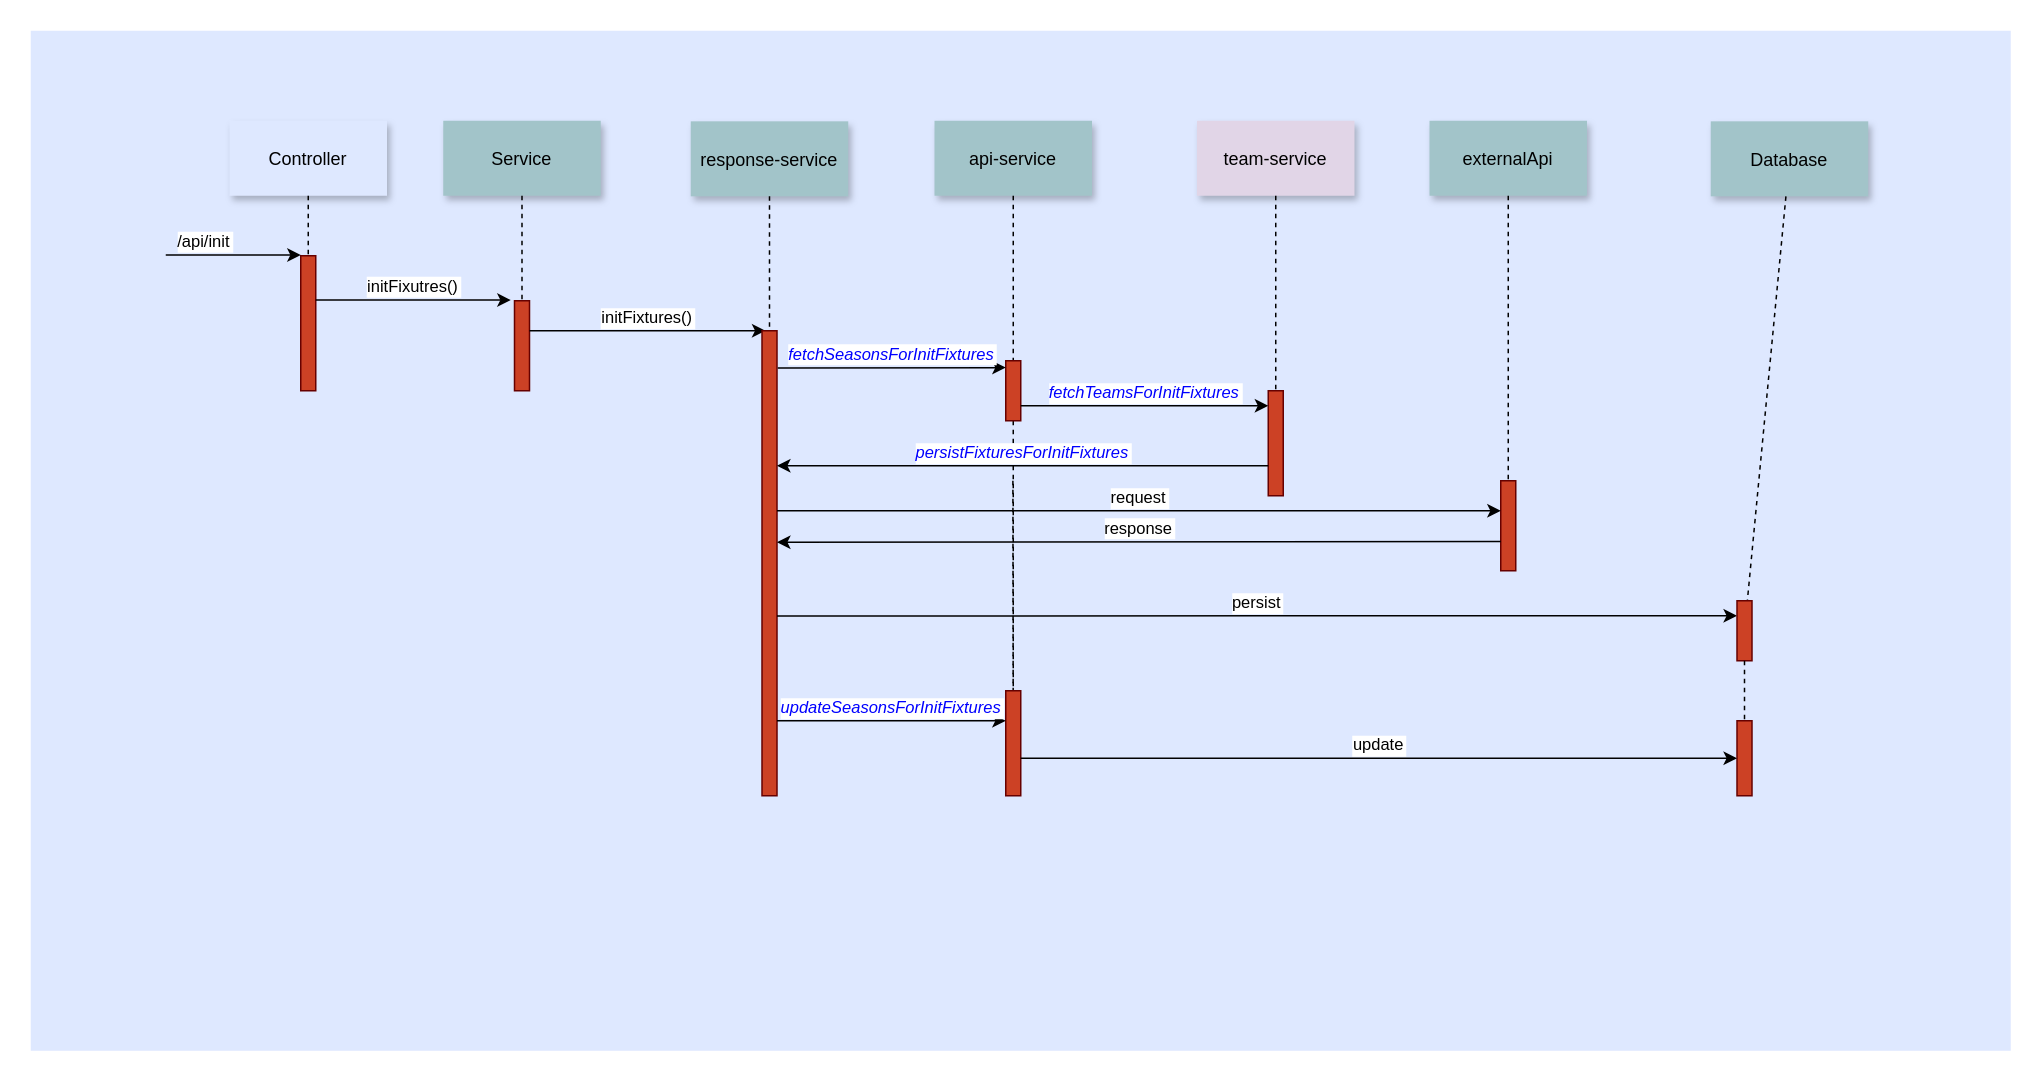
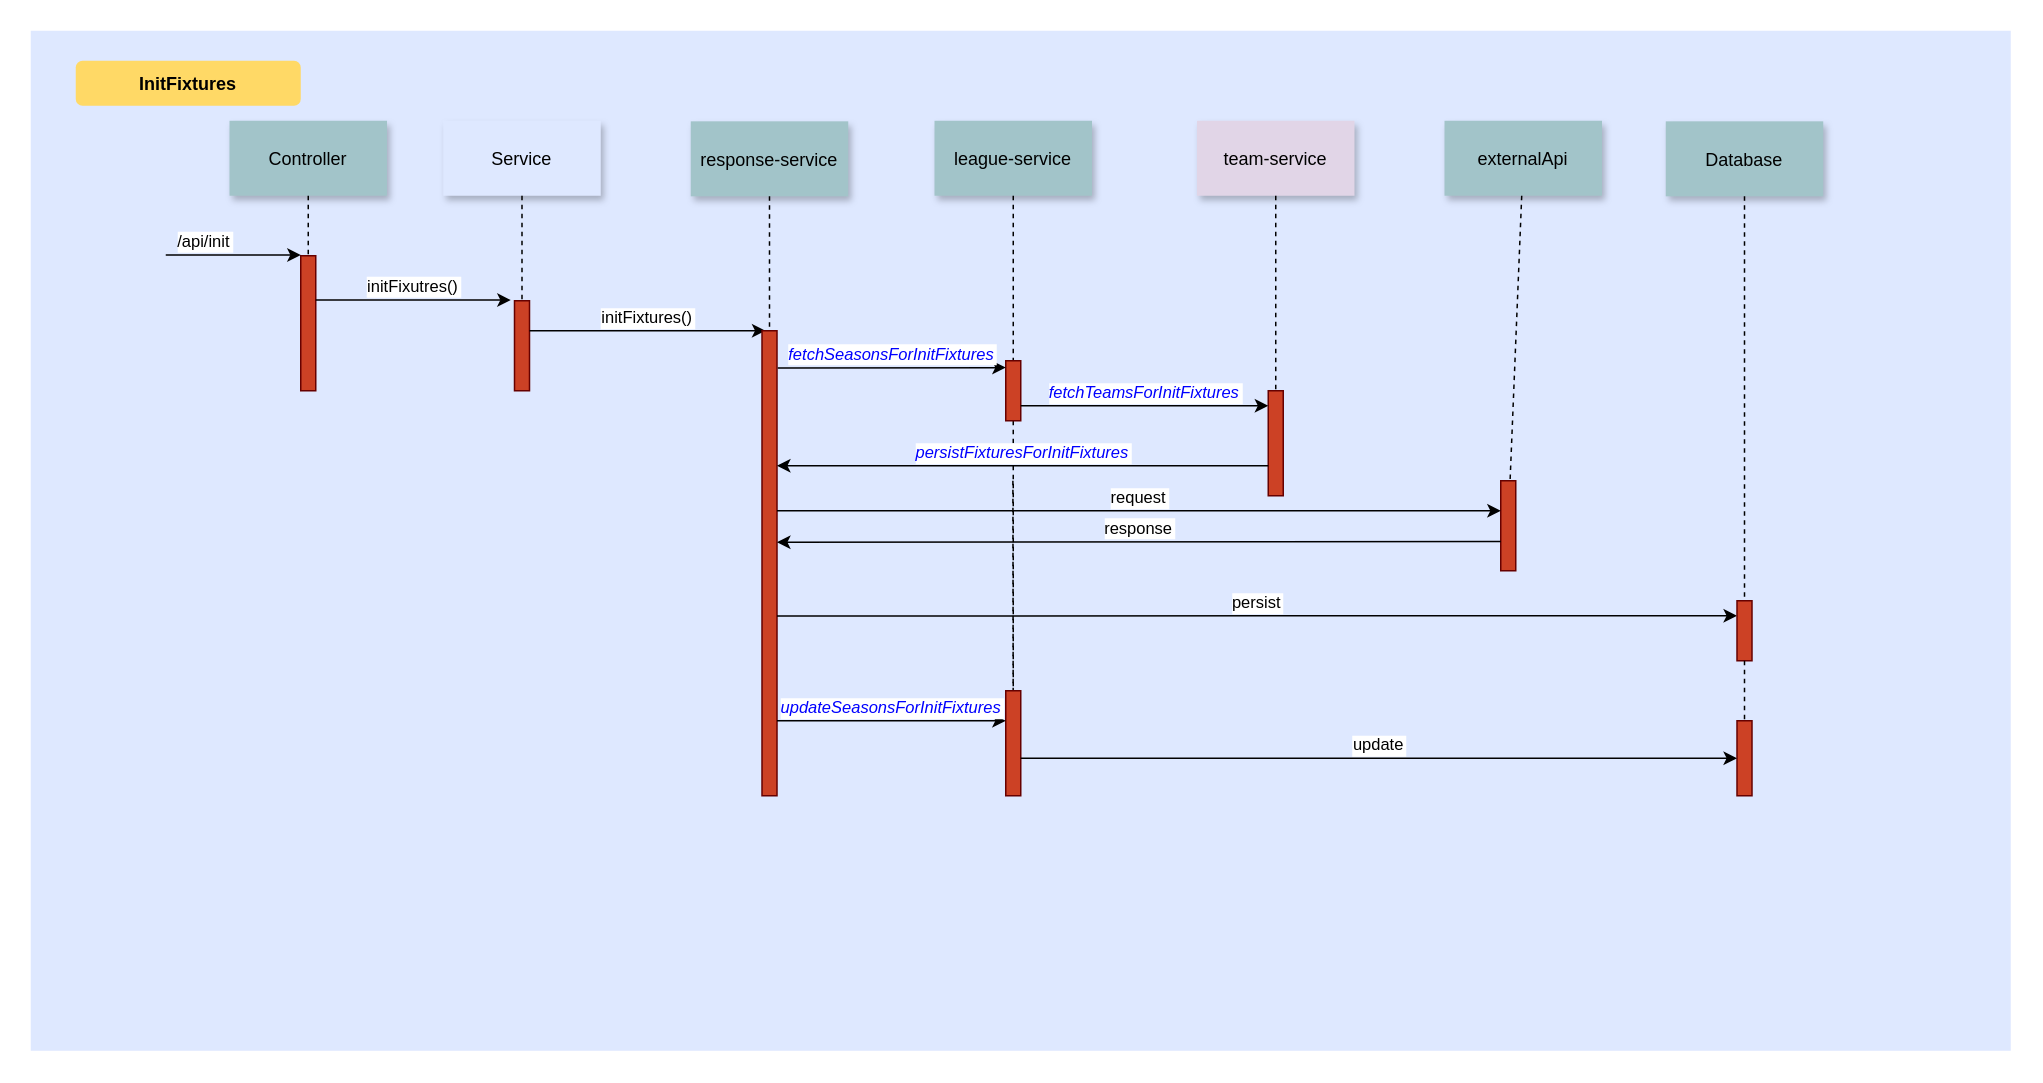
none -> (188, 83)
(308, 158) -> (308, 158)
(522, 158) -> (522, 158)
(1508, 158) -> (1523, 158)
(1013, 159) -> (1013, 159)
(1790, 159) -> (1745, 159)
